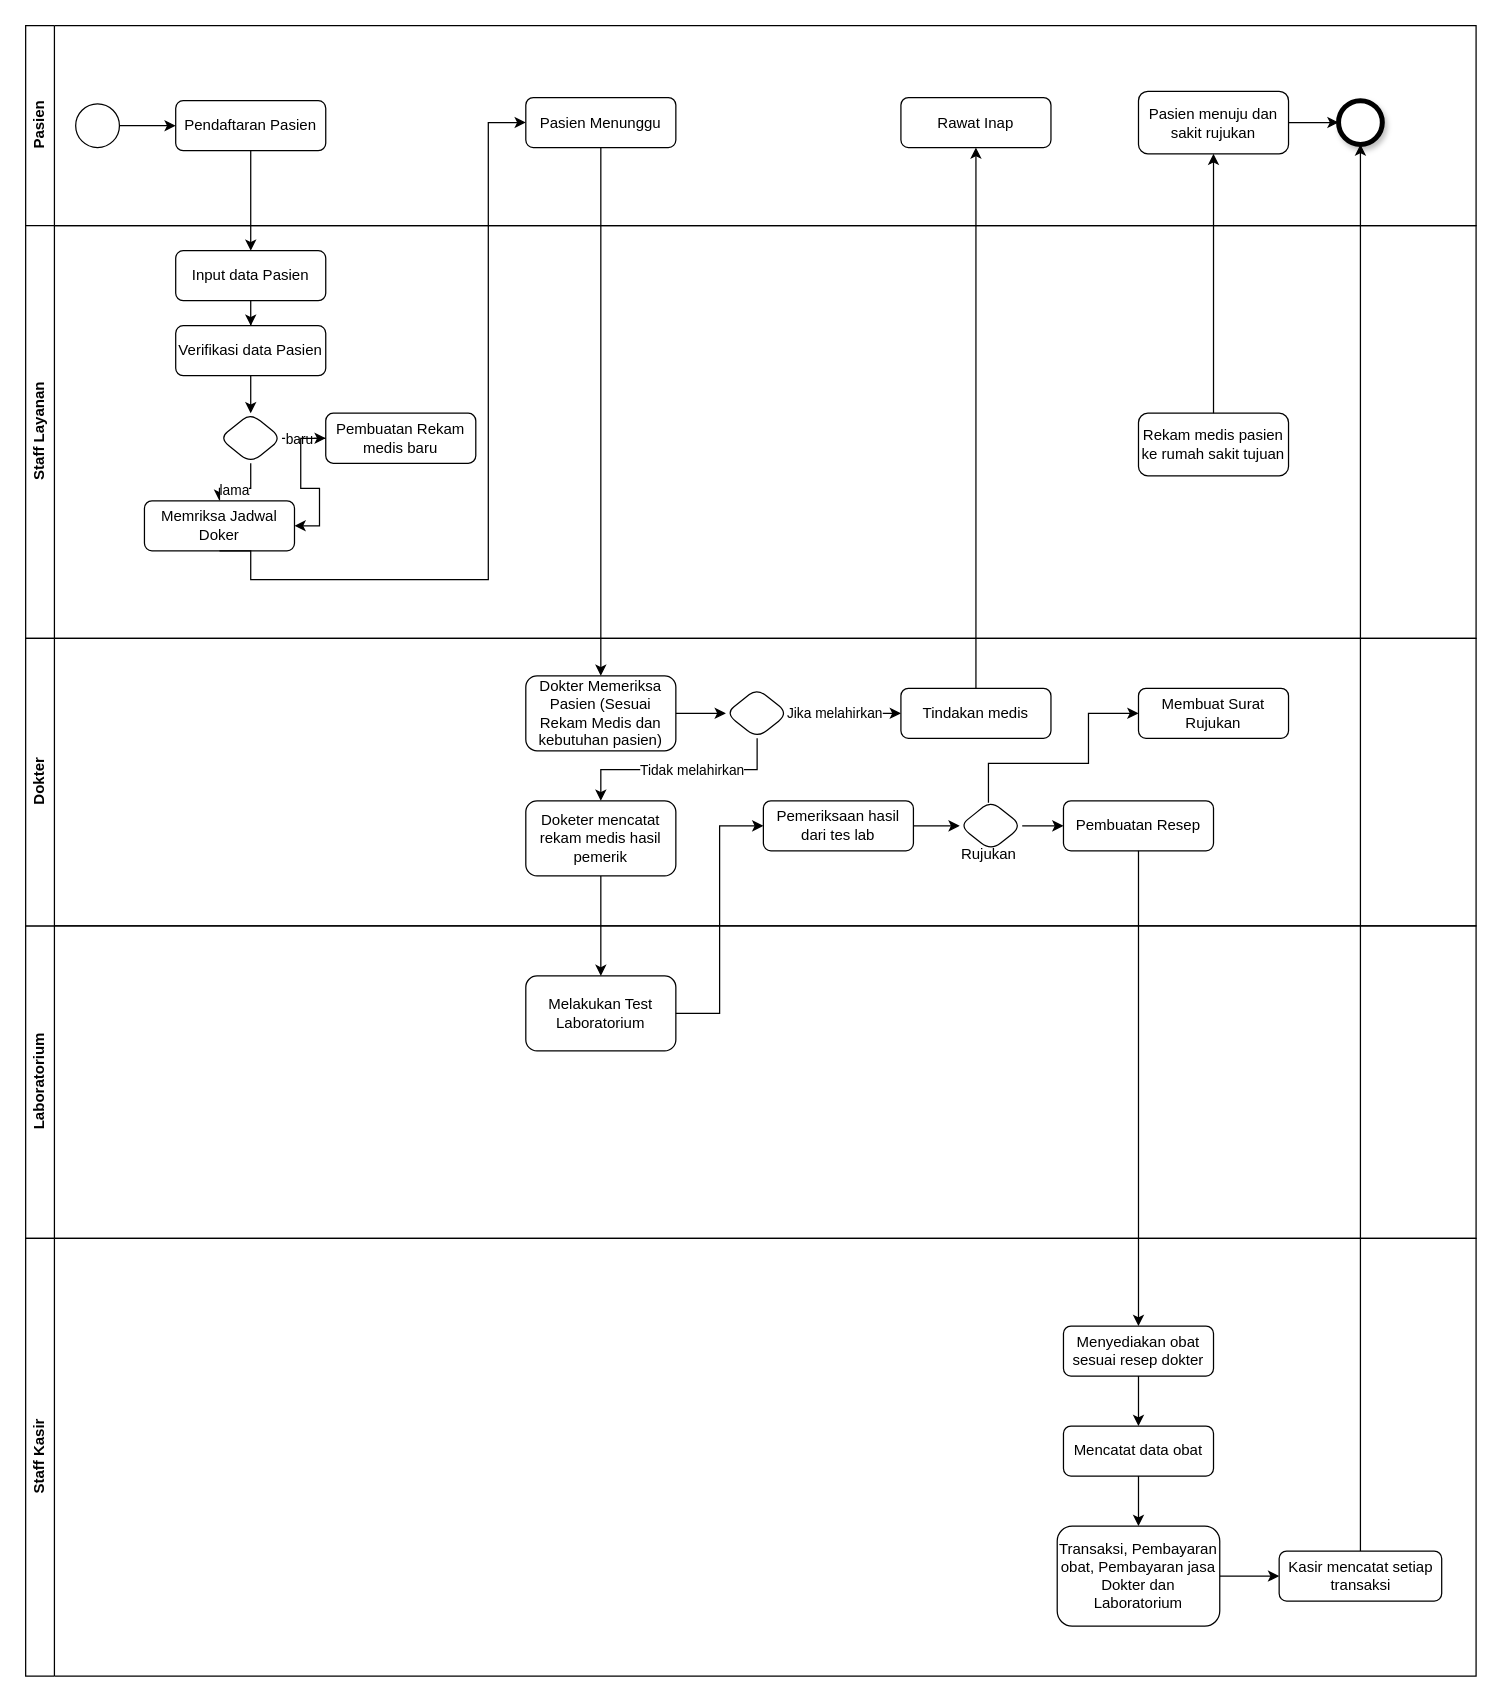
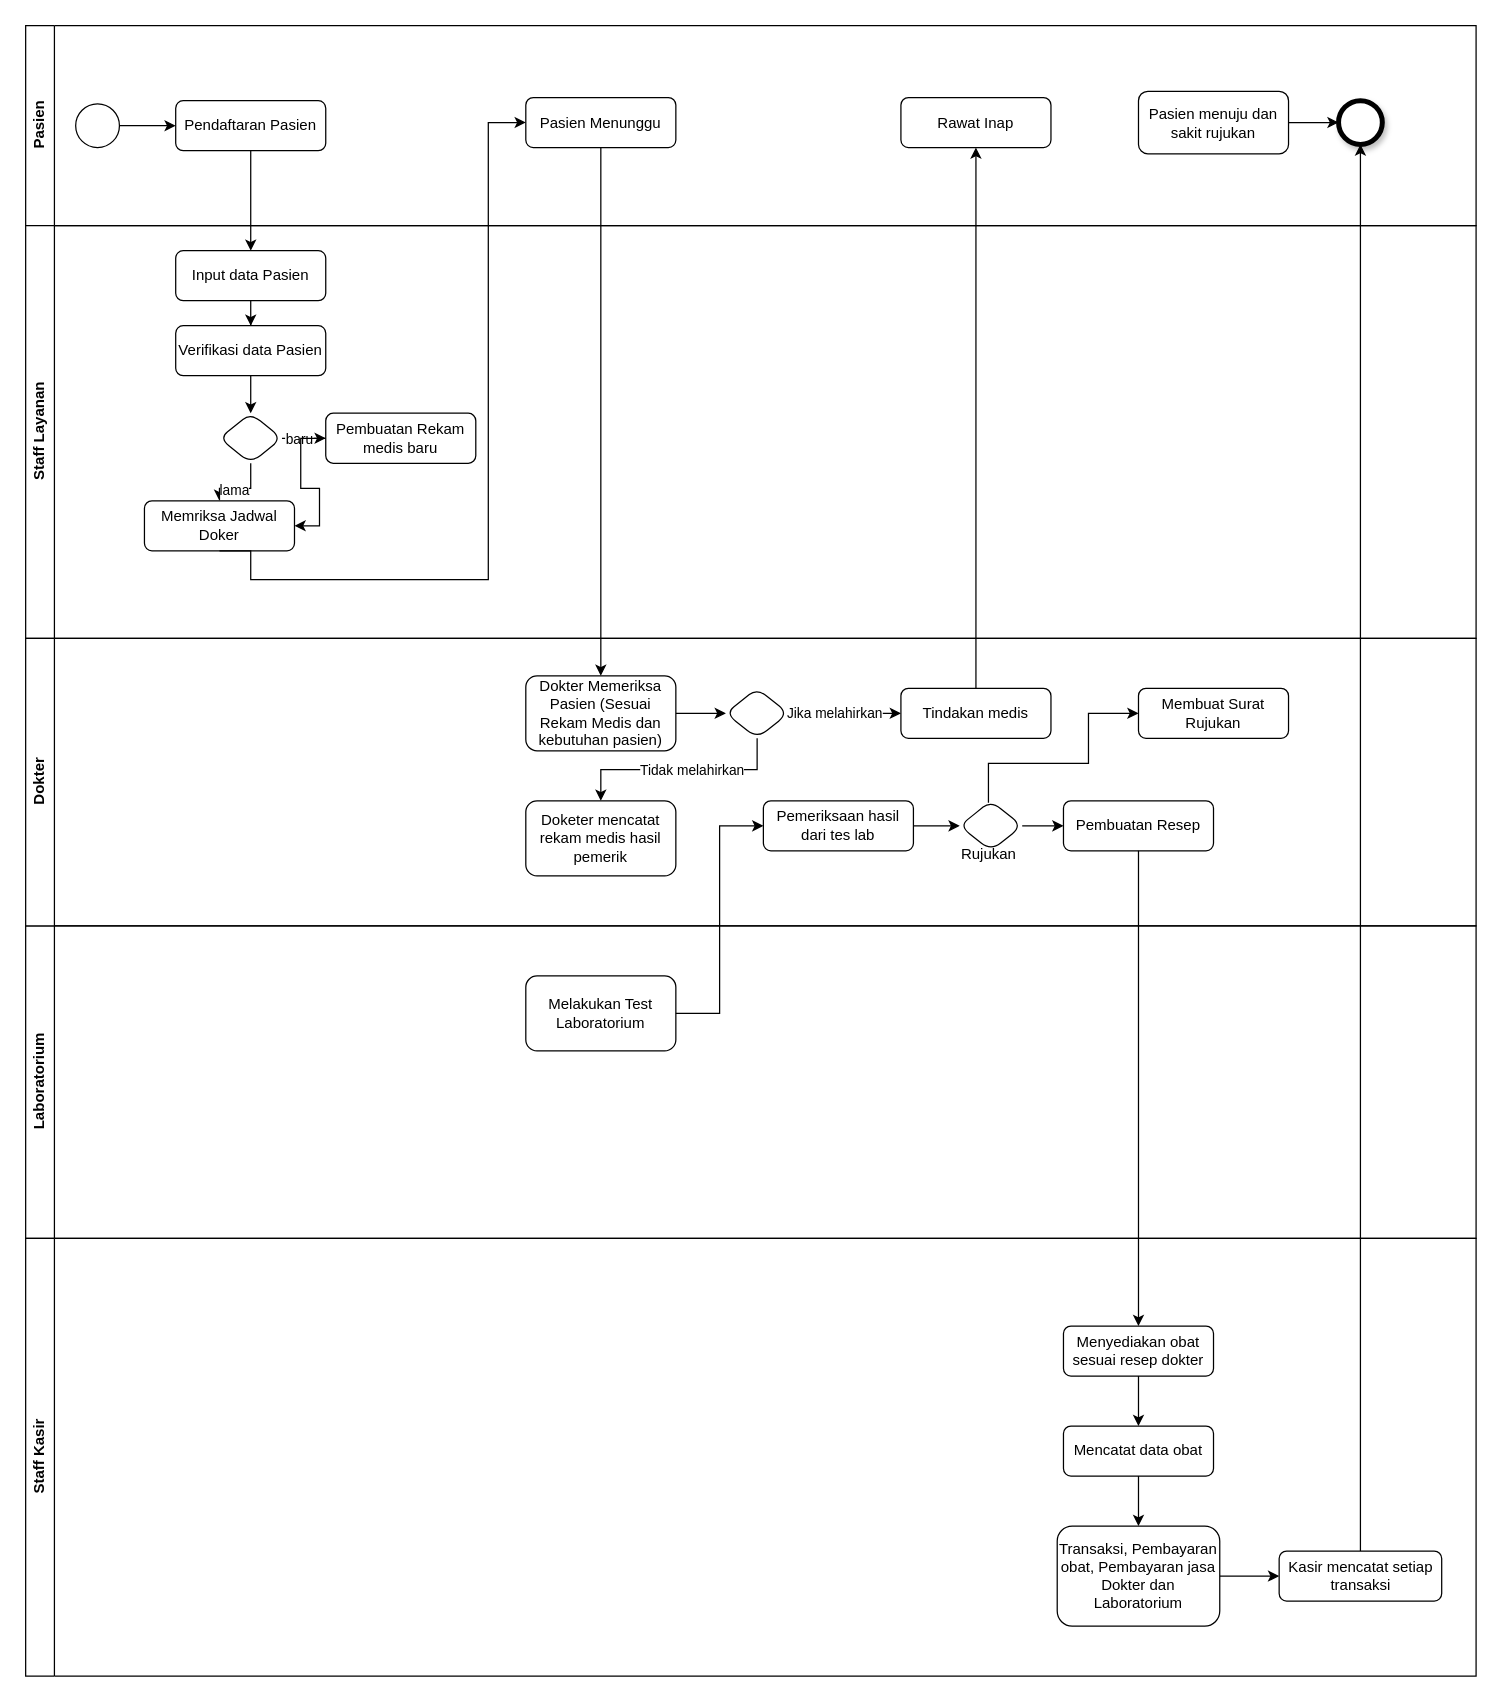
(1213, 288) -> none
(1213, 444) -> none
(601, 922) -> none
